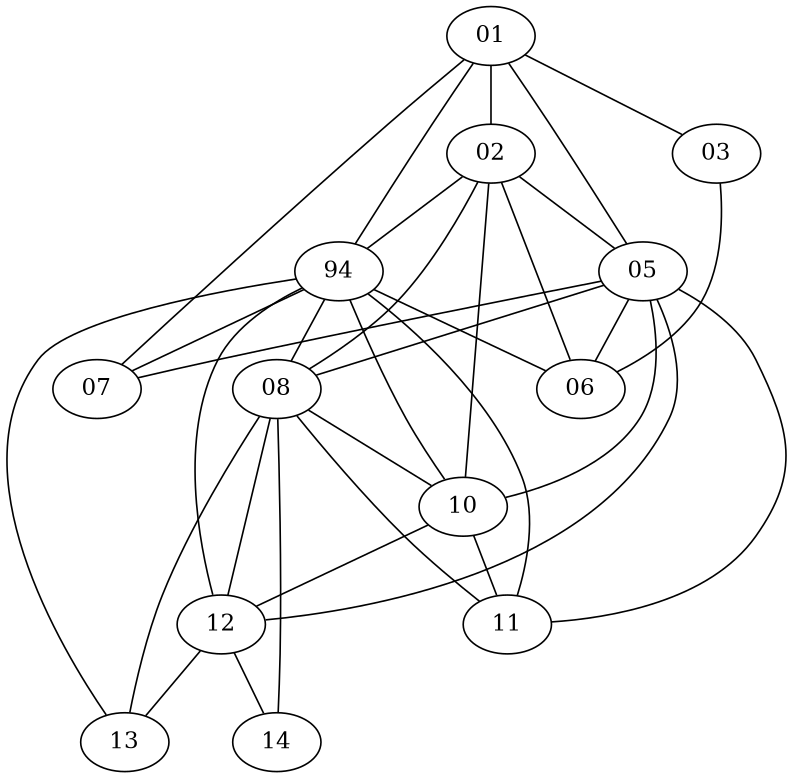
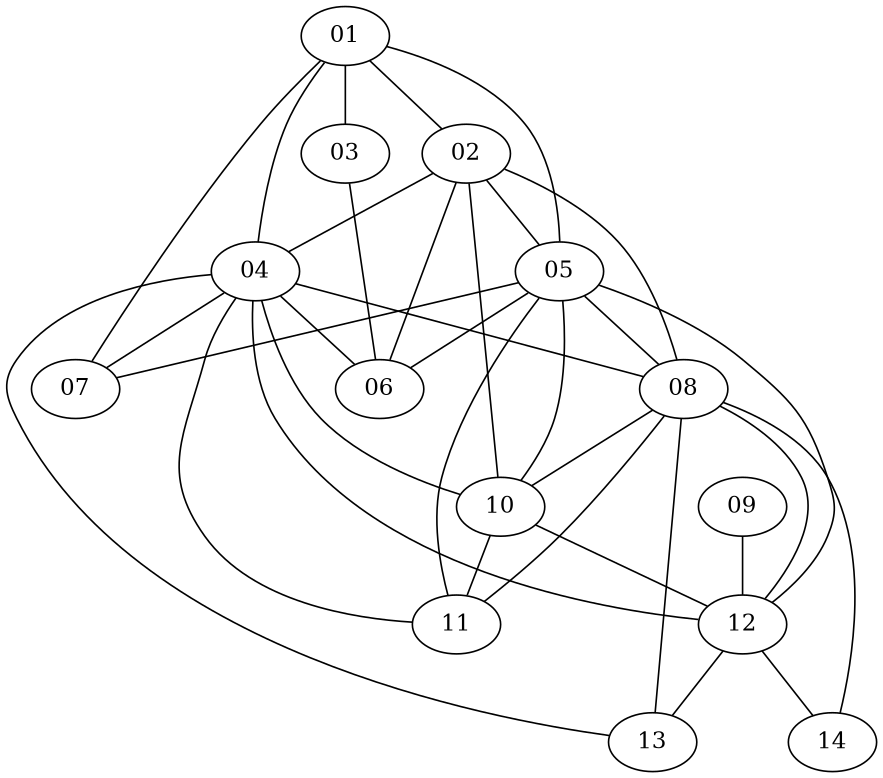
(339, 271) -> (255, 271)
none -> (743, 507)
